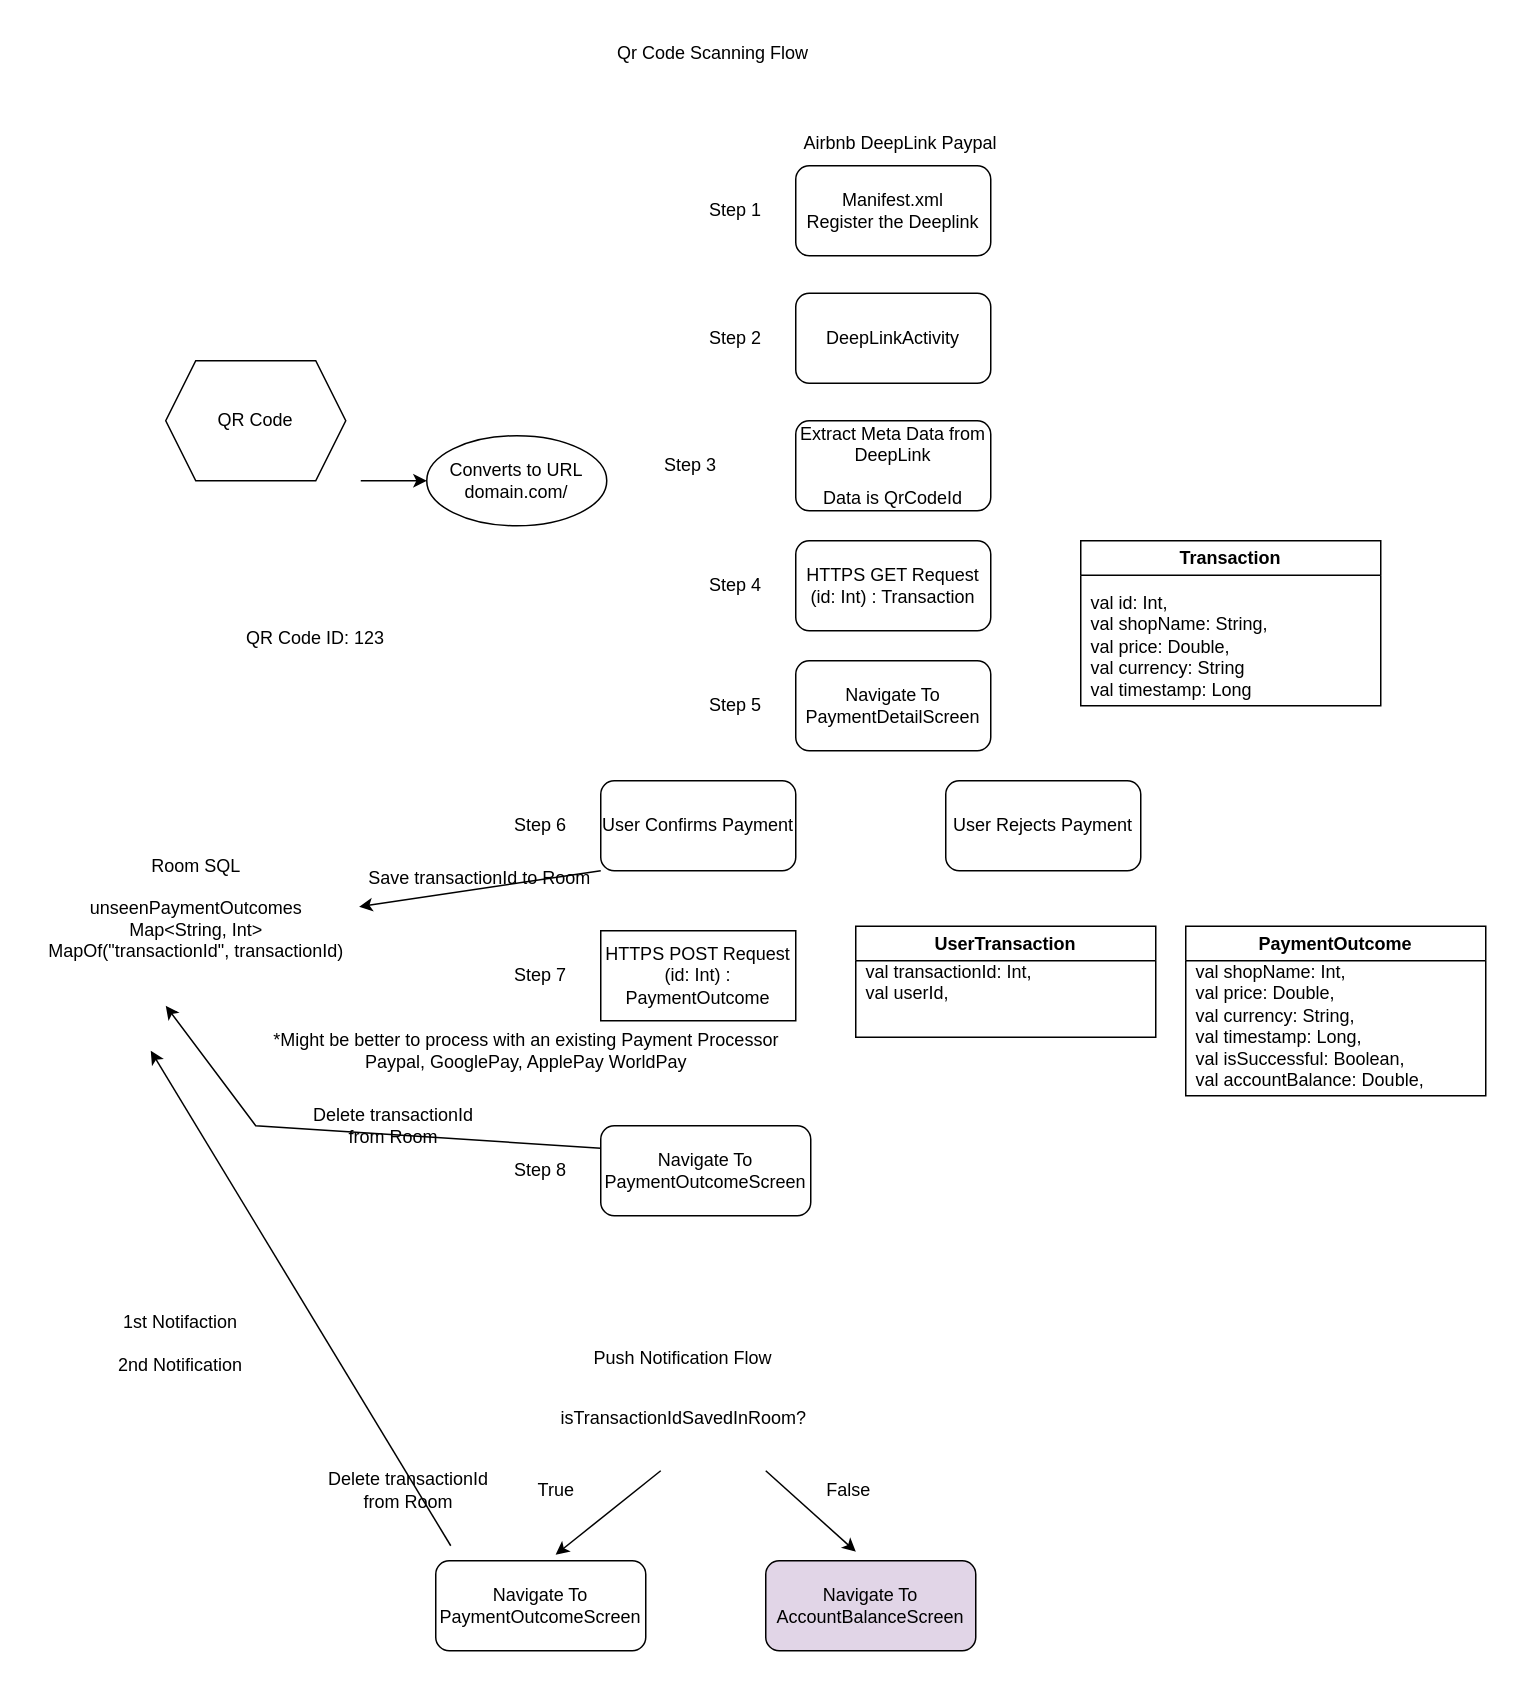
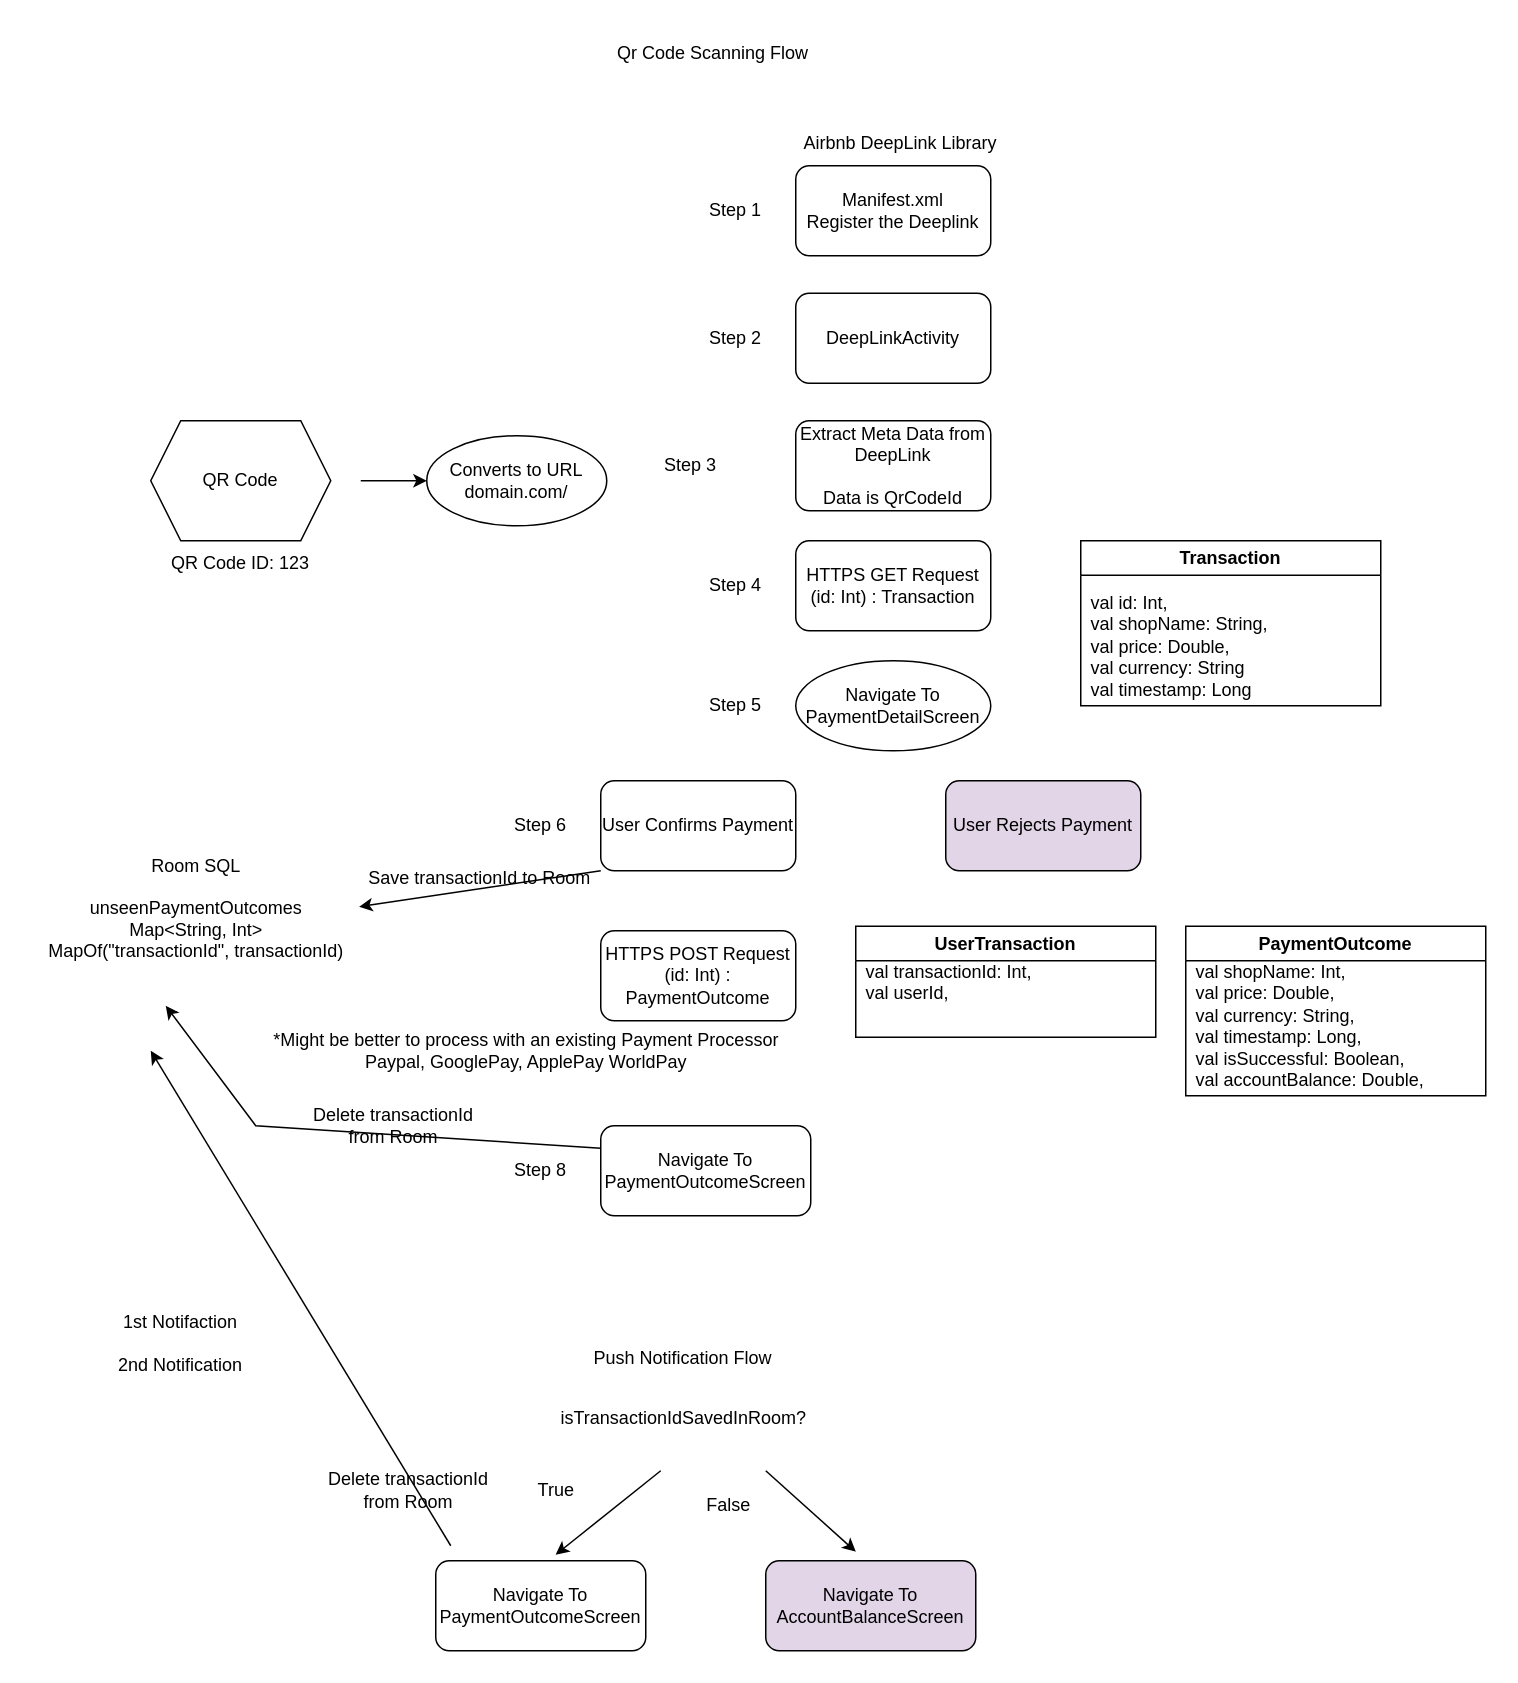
(901, 143) -> (901, 143)
(256, 421) -> (241, 481)
(316, 638) -> (241, 563)
(893, 706) -> (893, 706)
(1043, 826) -> (1043, 826)
(541, 976) -> none
(698, 976) -> (698, 976)
(848, 1490) -> (728, 1505)
